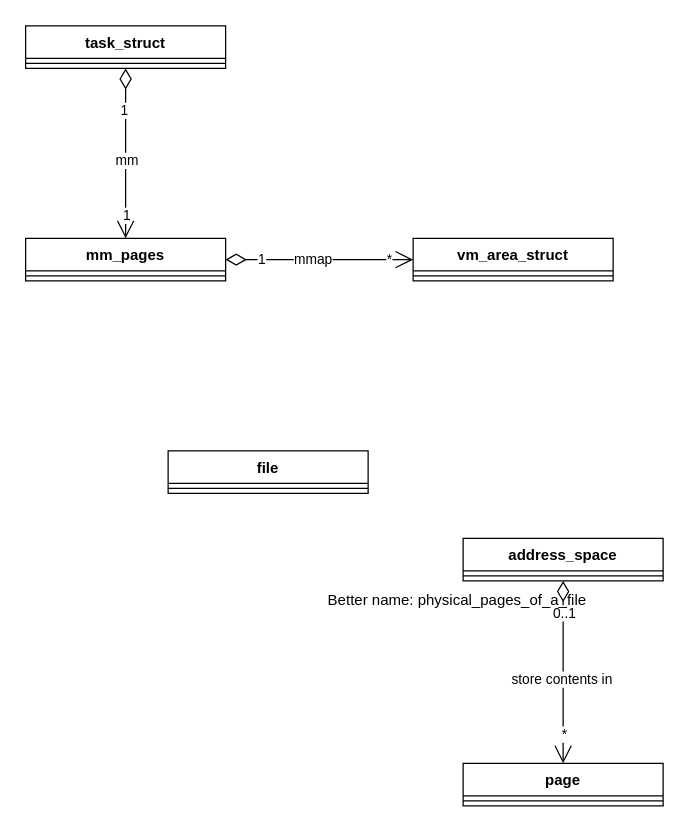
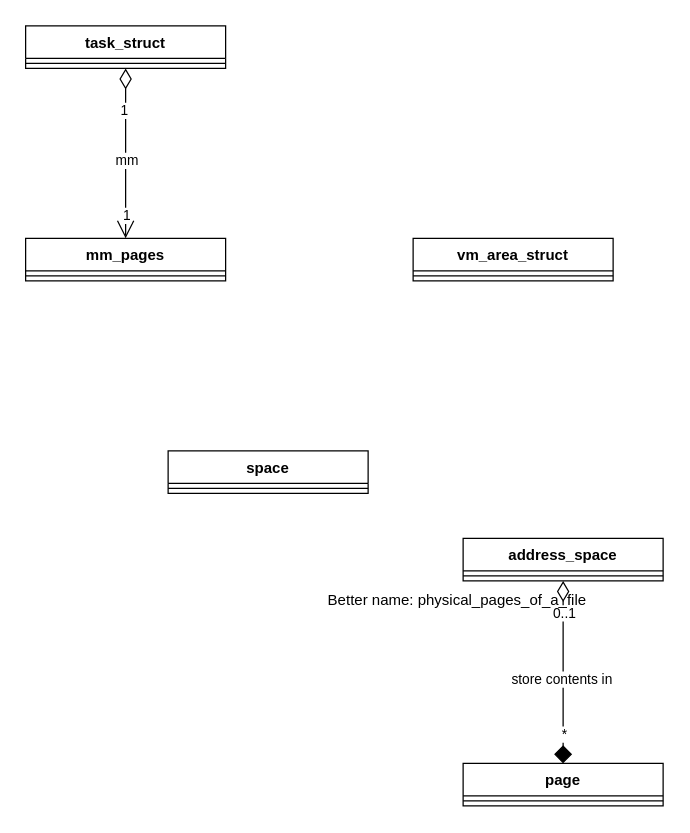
(328, 259) -> none
(268, 468) -> (268, 468)
(563, 752) -> (563, 745)
